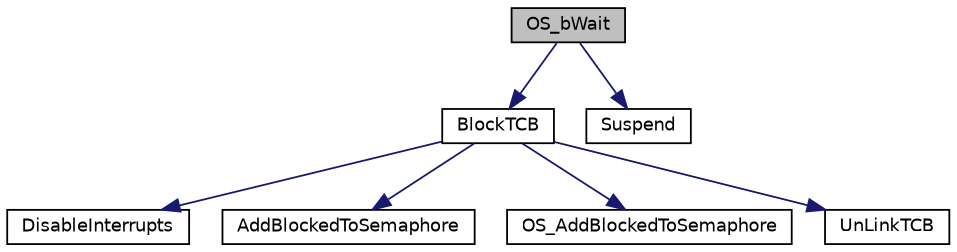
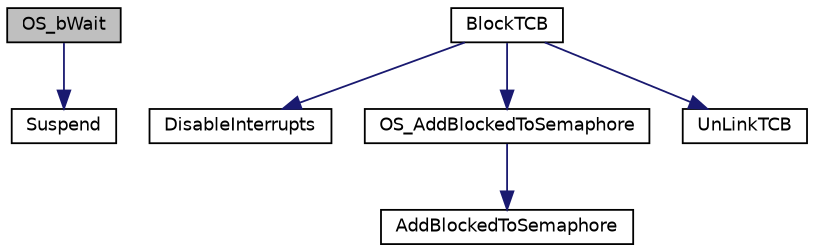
(538, 68) -> none
(431, 171) -> (507, 167)
